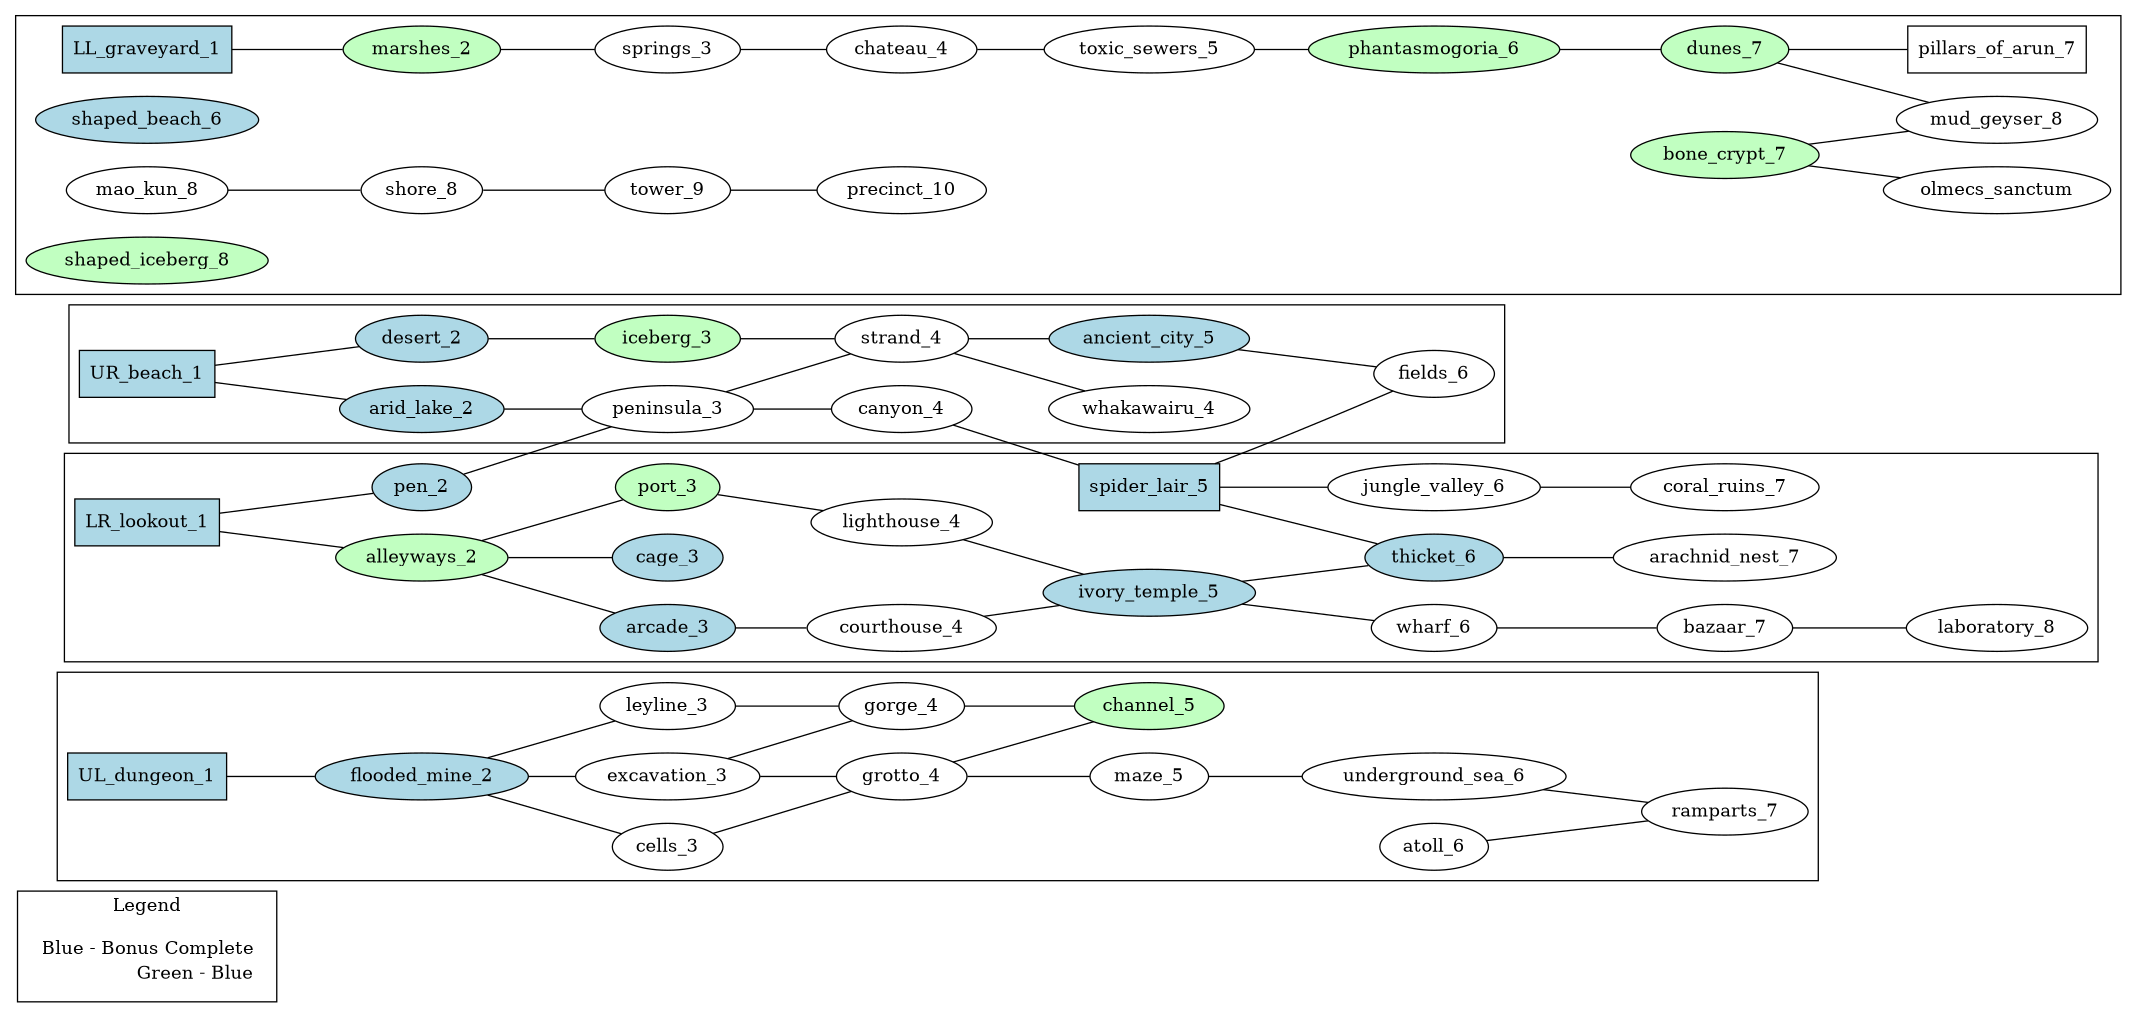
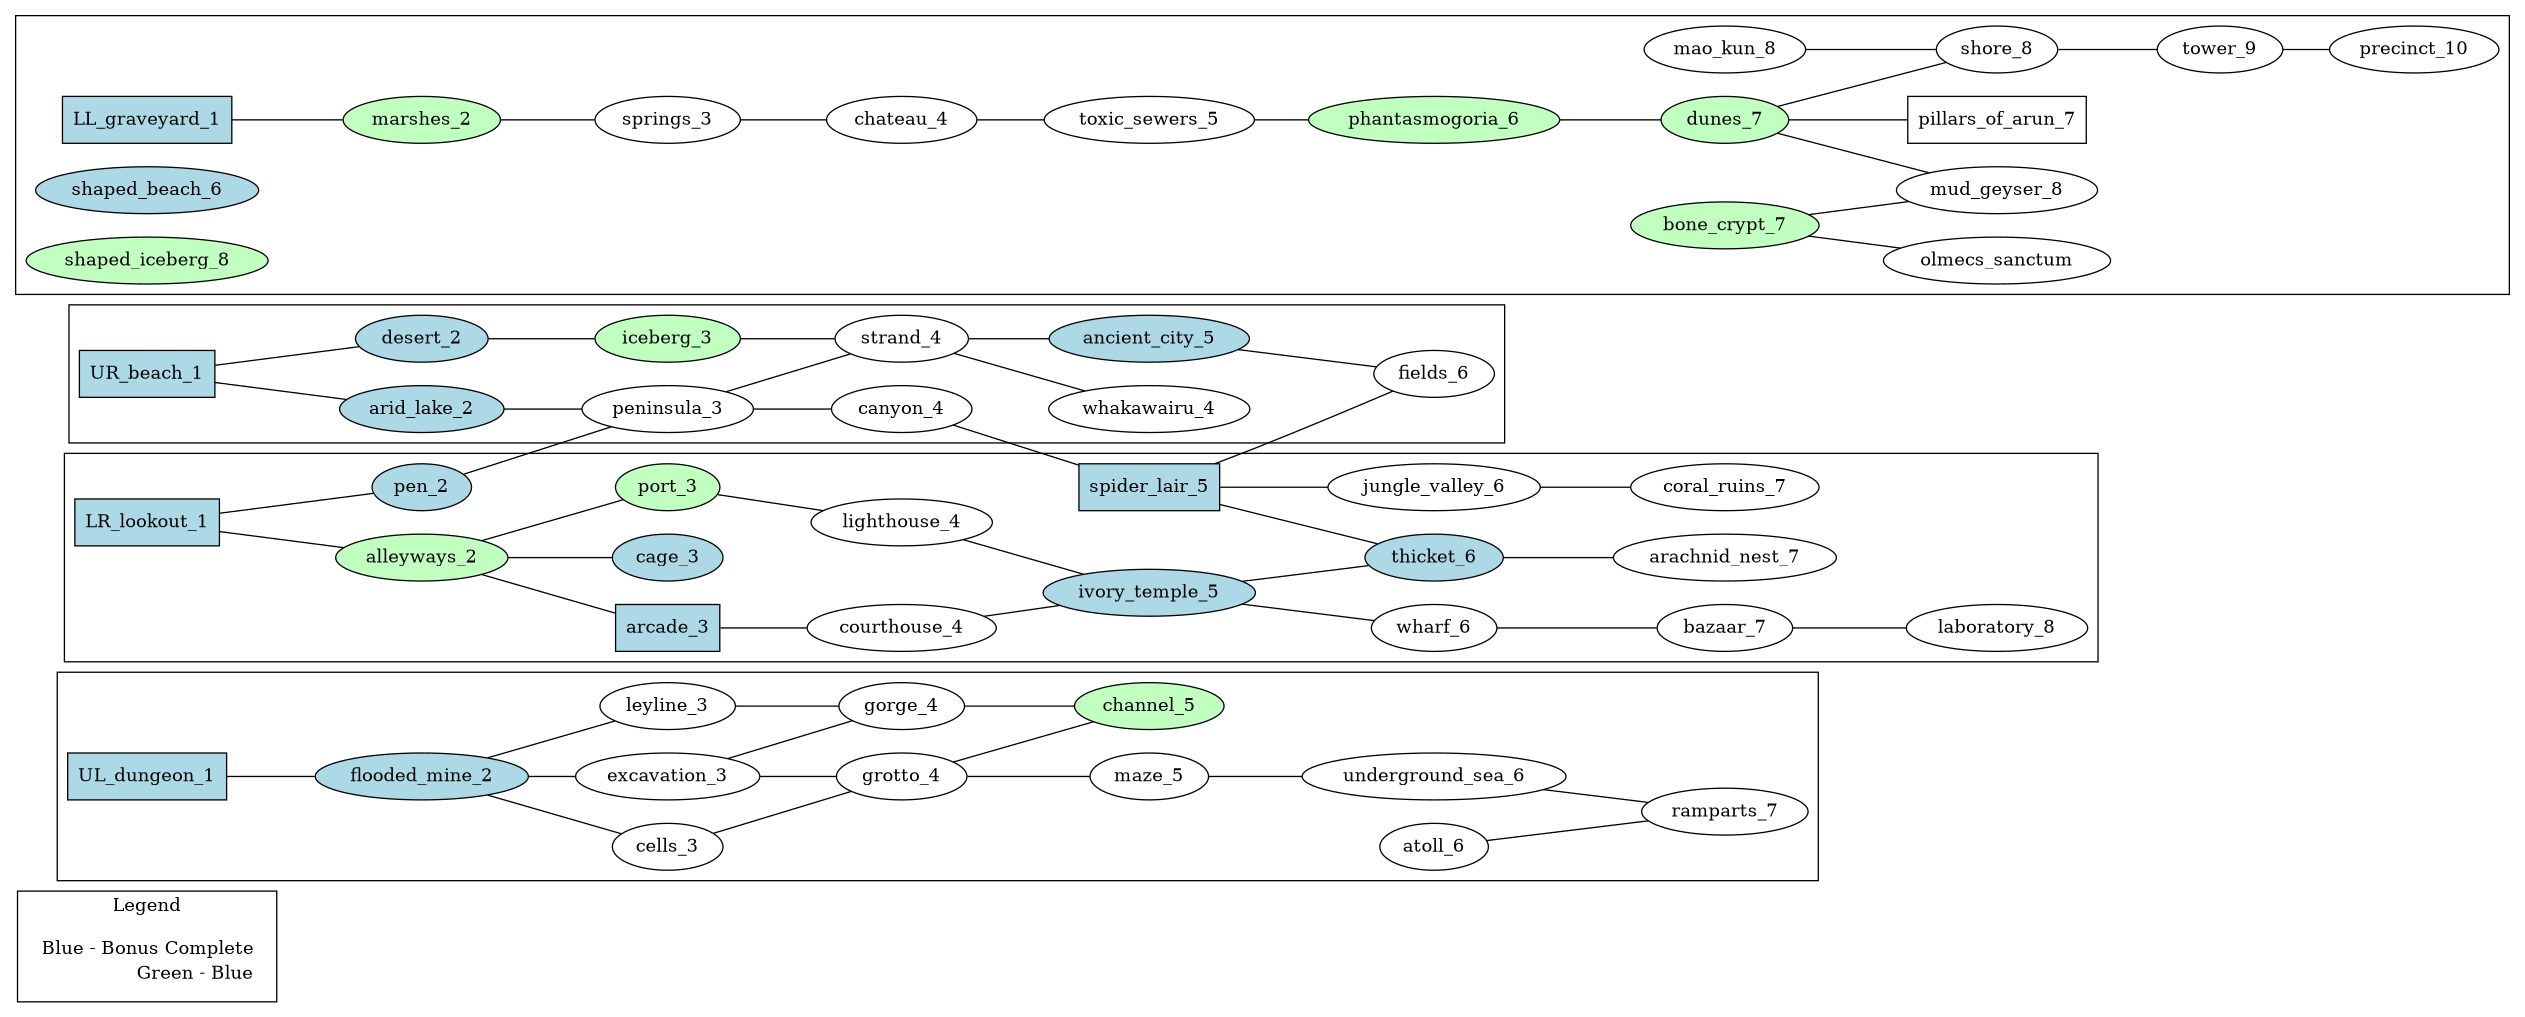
none -> (1862, 84)
(668, 628) -> (668, 628)
